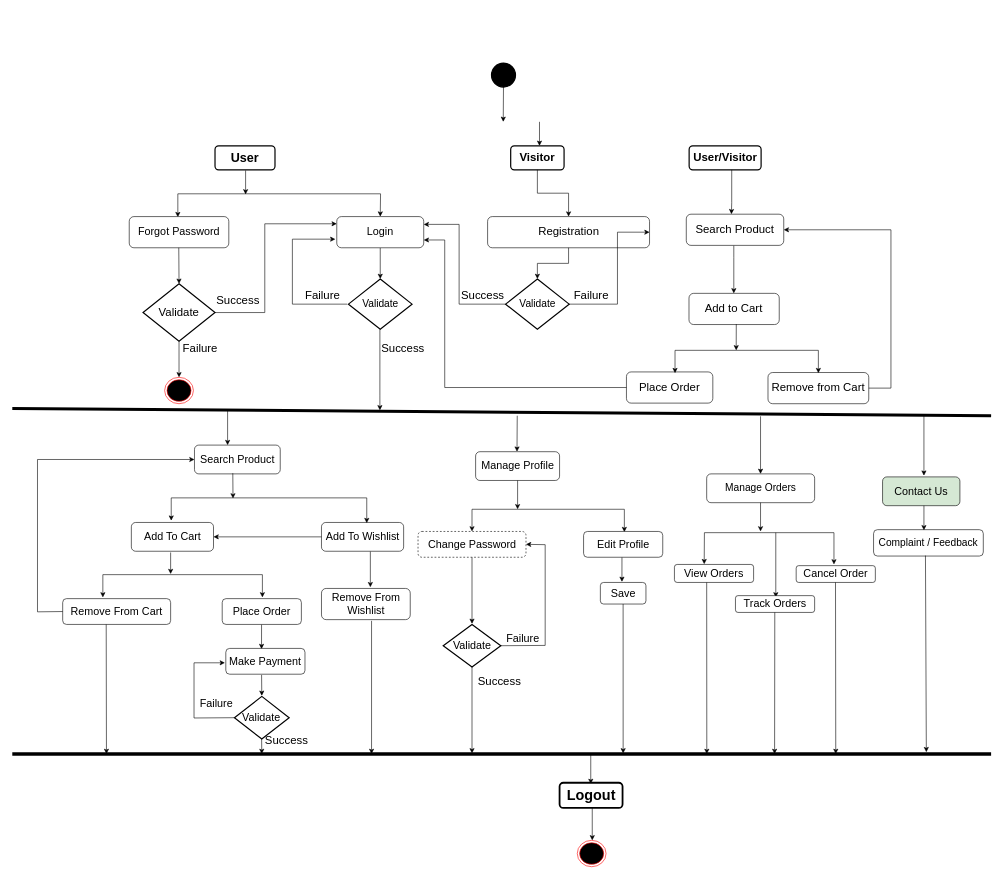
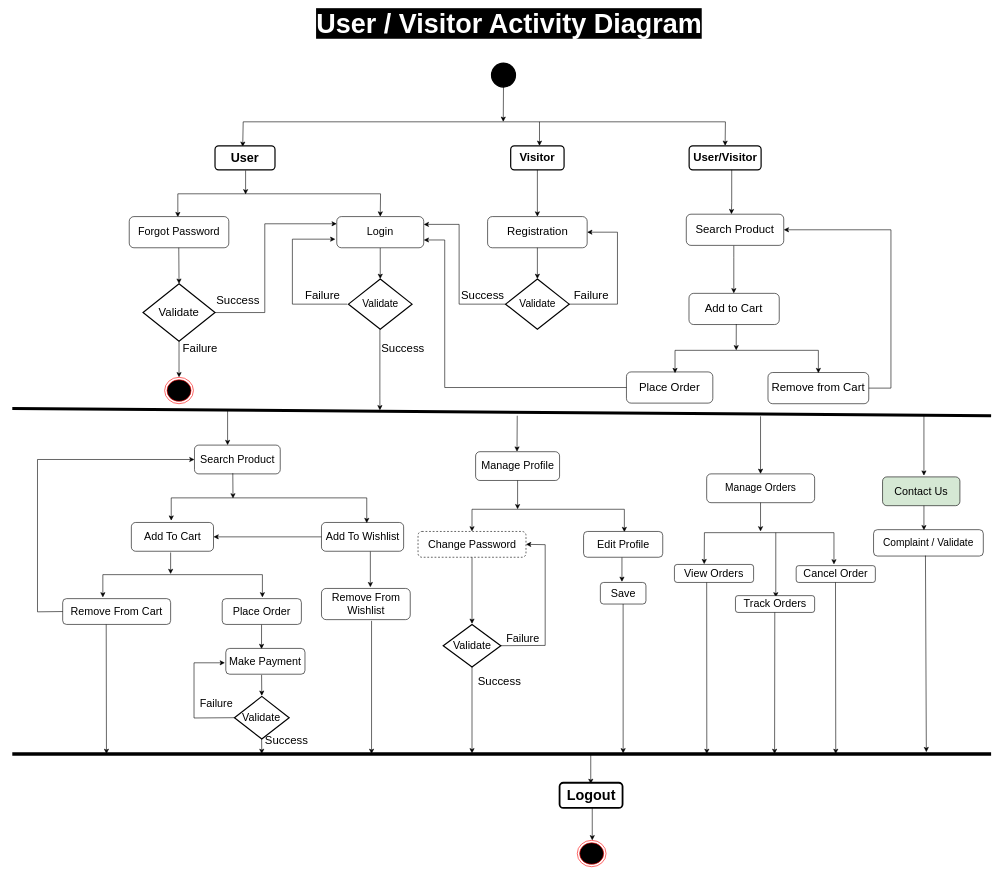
none -> (509, 23)
none -> (726, 123)
(569, 232) -> (538, 232)
(929, 543) -> (929, 543)
